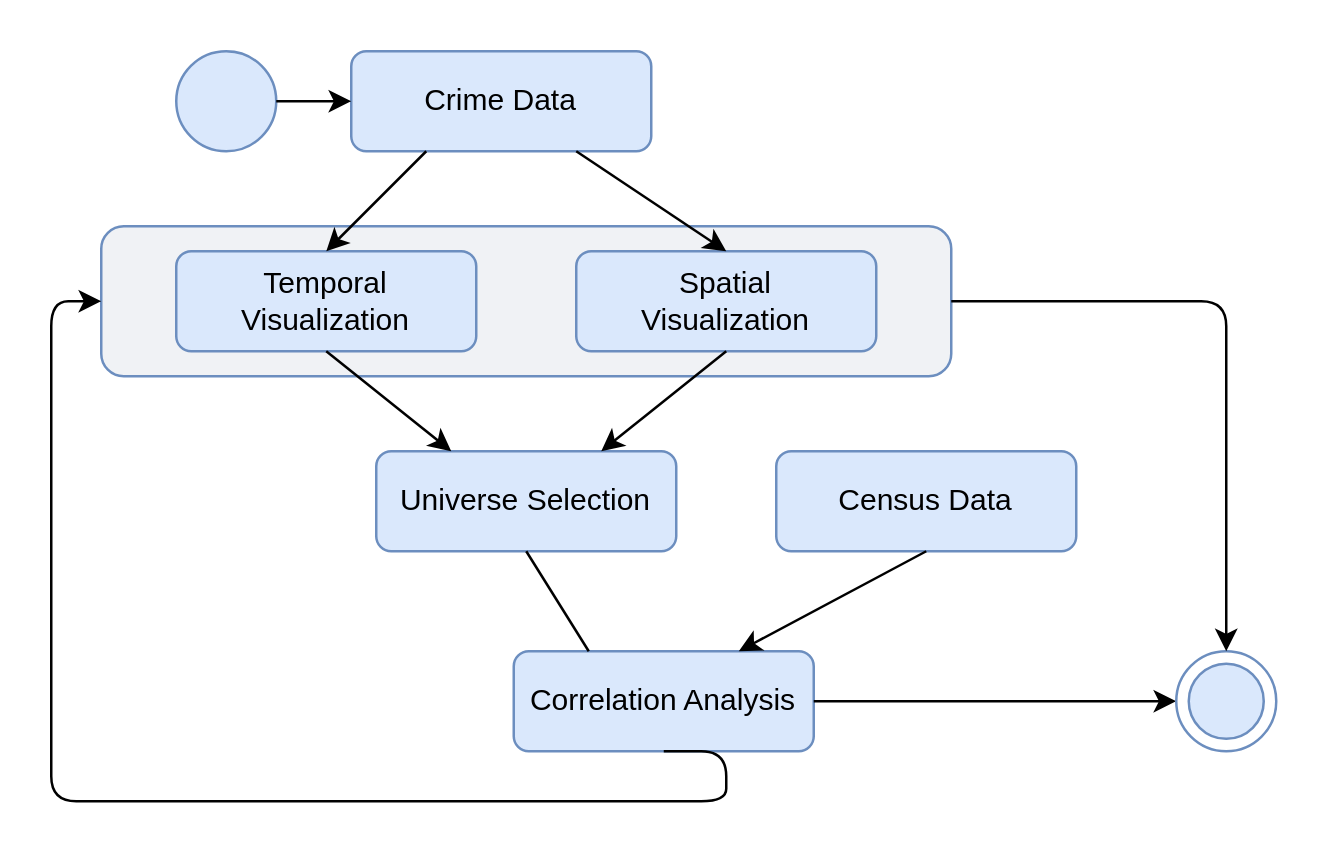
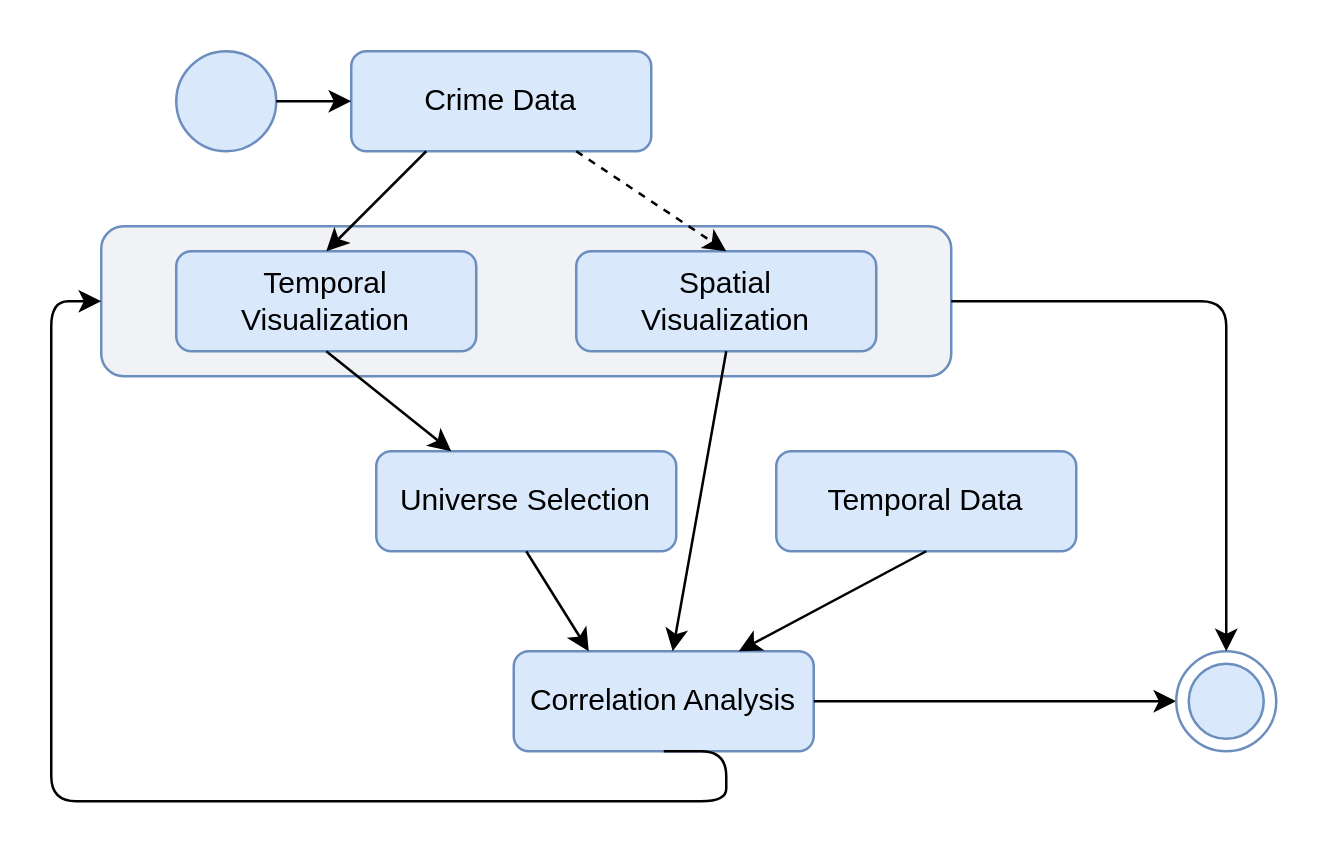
(646, 198) -> (646, 198)
(670, 396) -> (701, 493)
(926, 501) -> (926, 501)
(582, 641) -> (579, 636)
